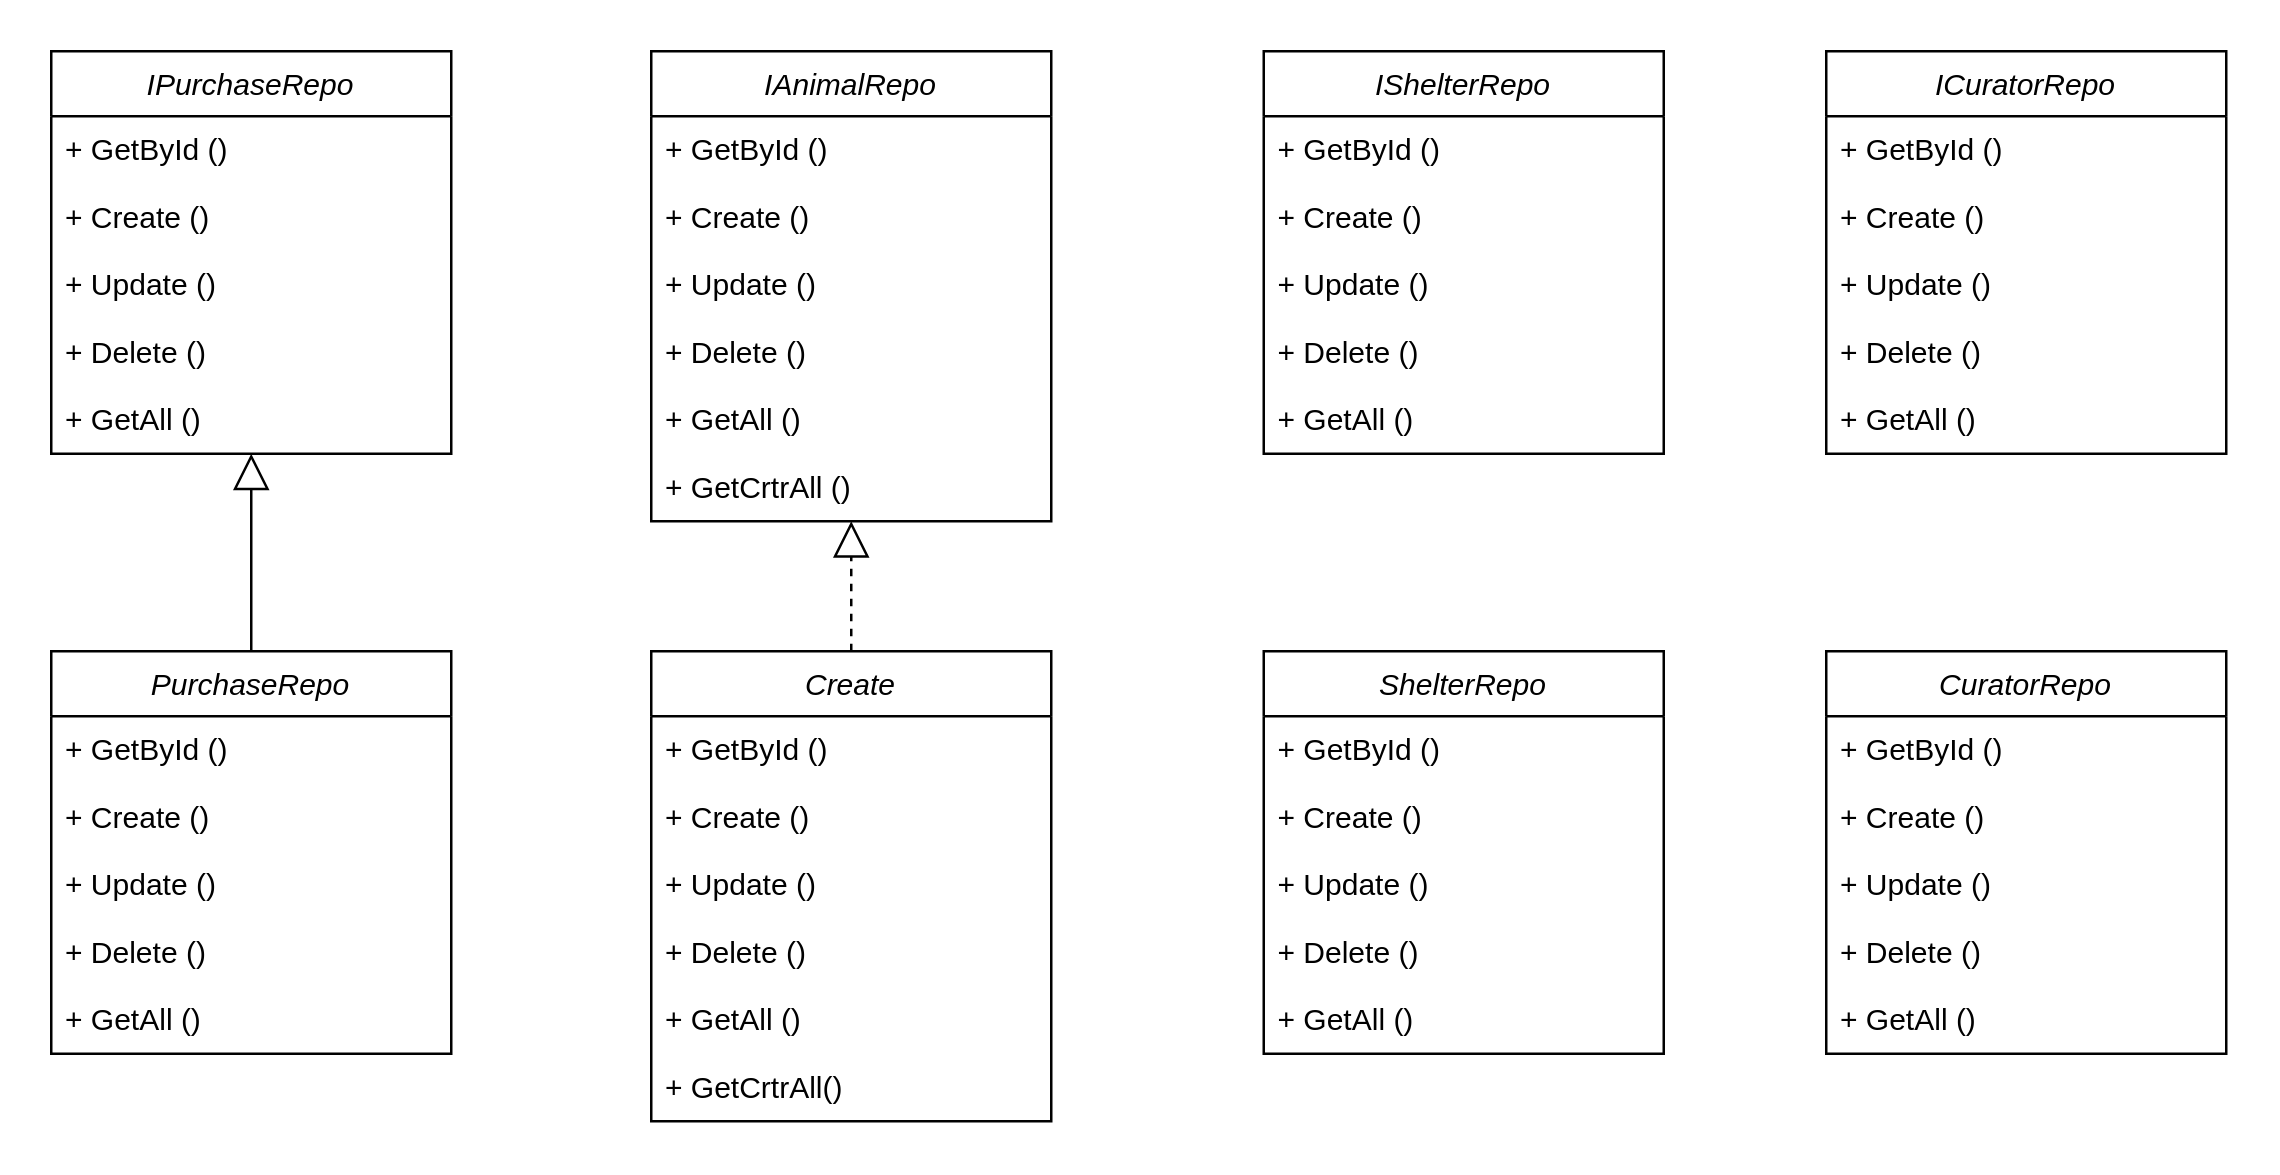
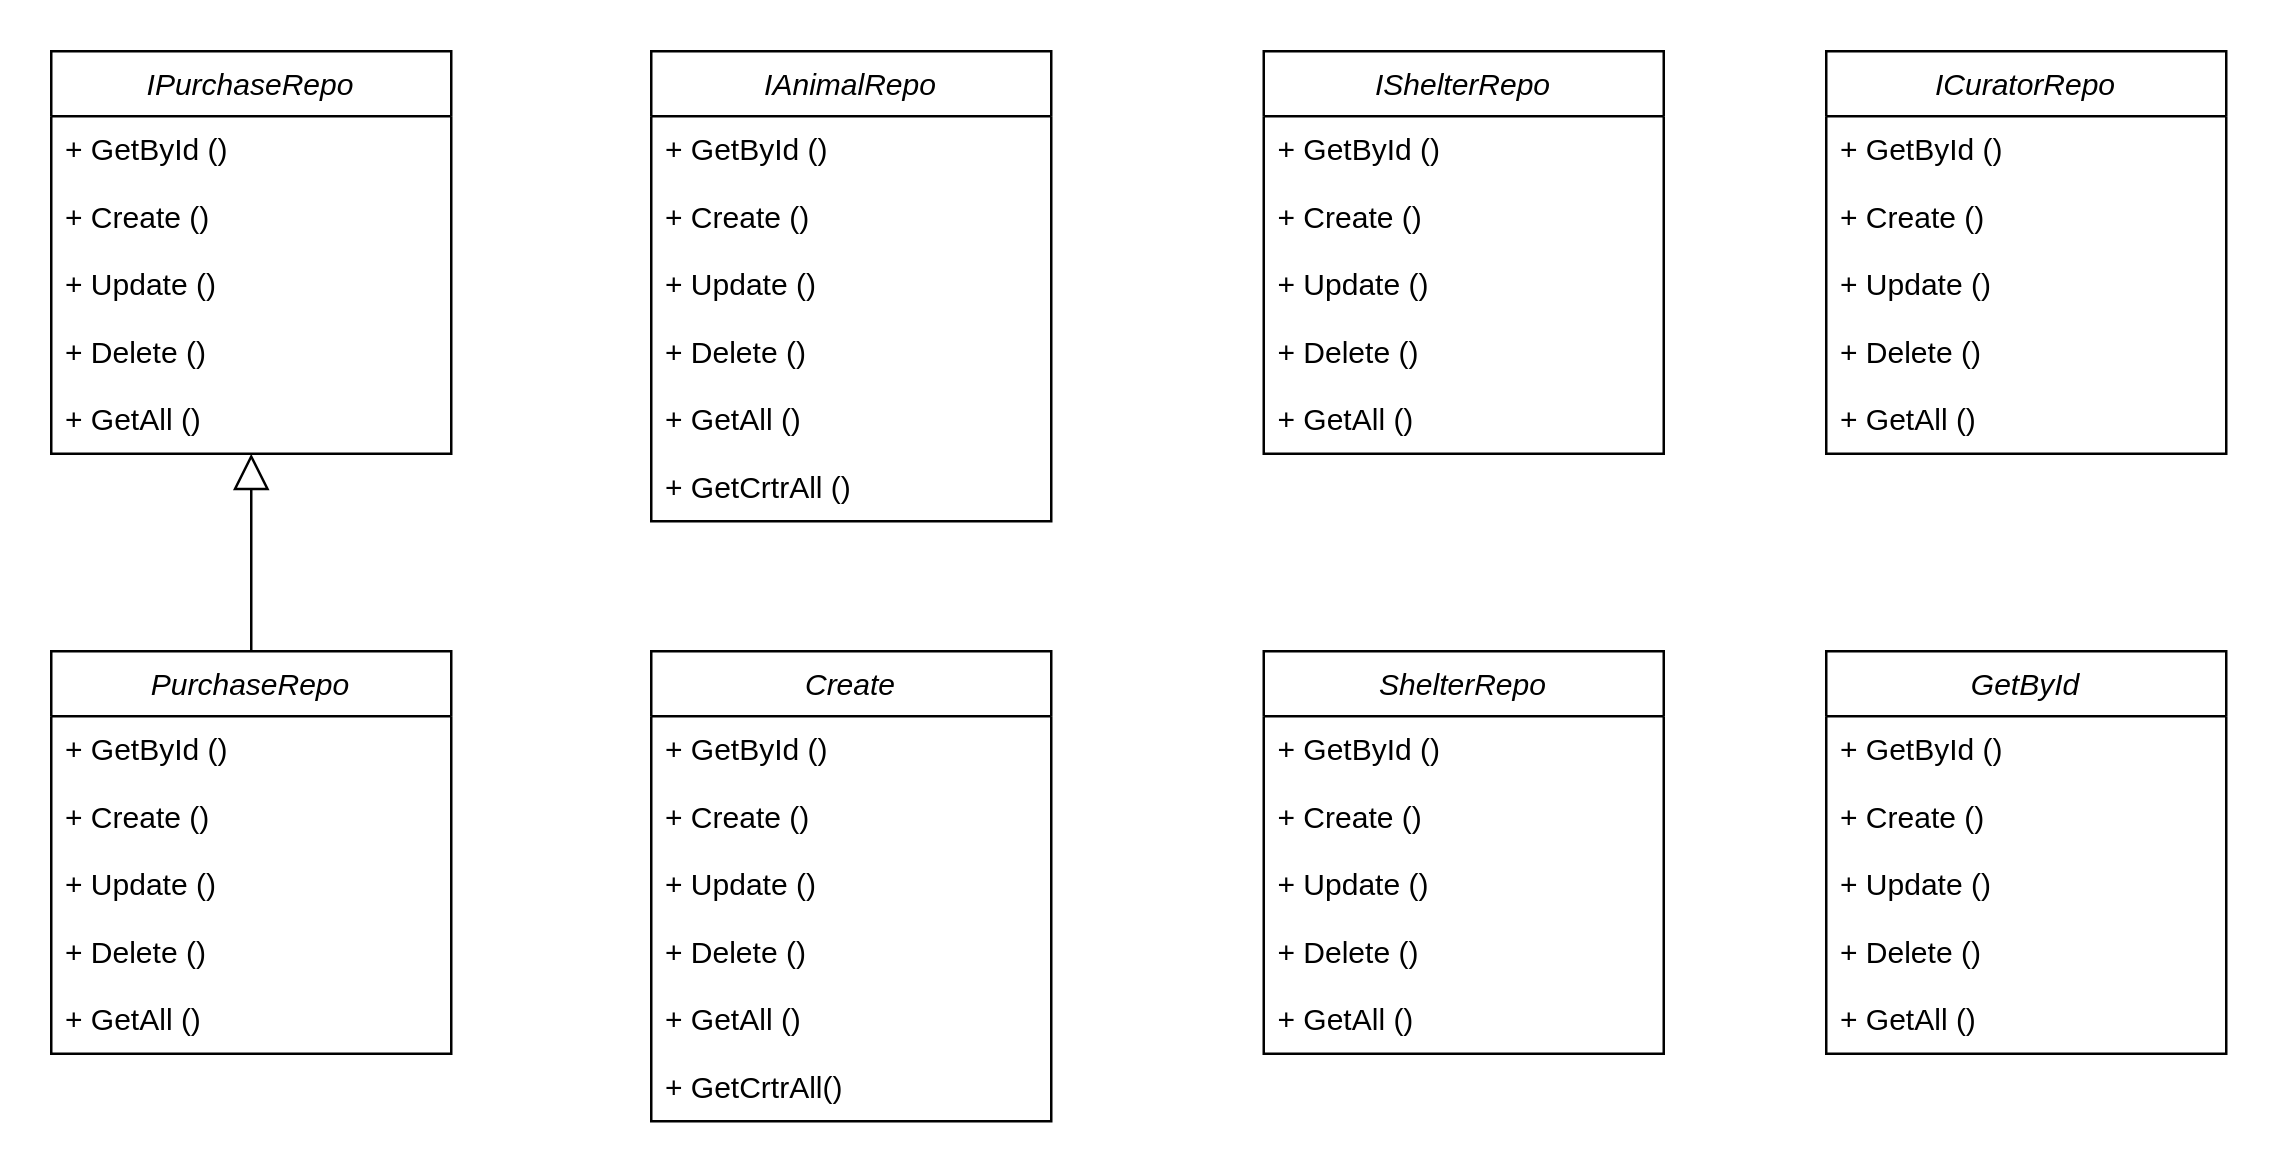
(851, 604) -> none
(2025, 685) -> (2025, 685)
